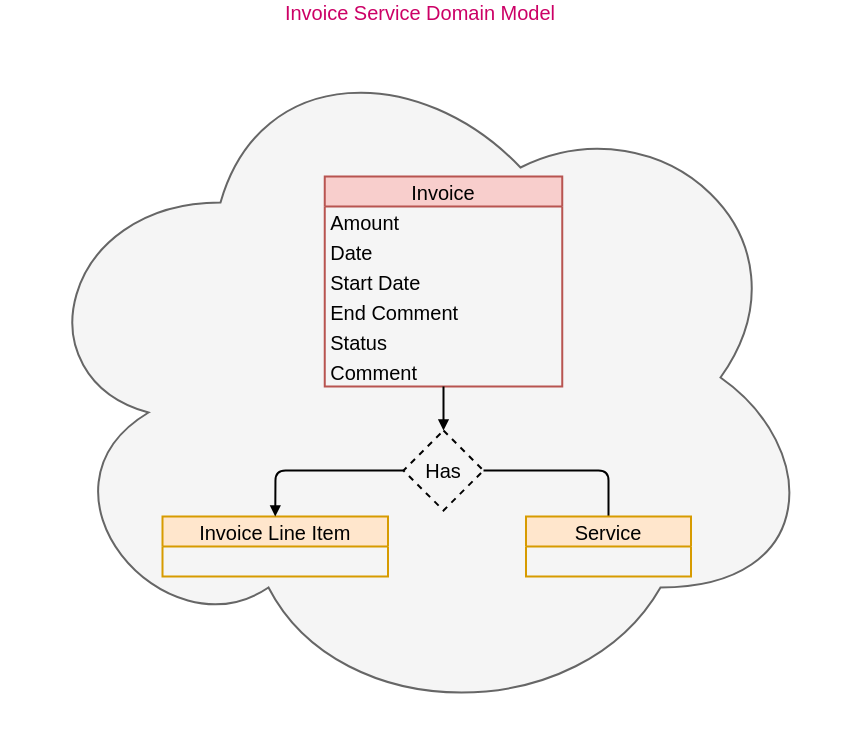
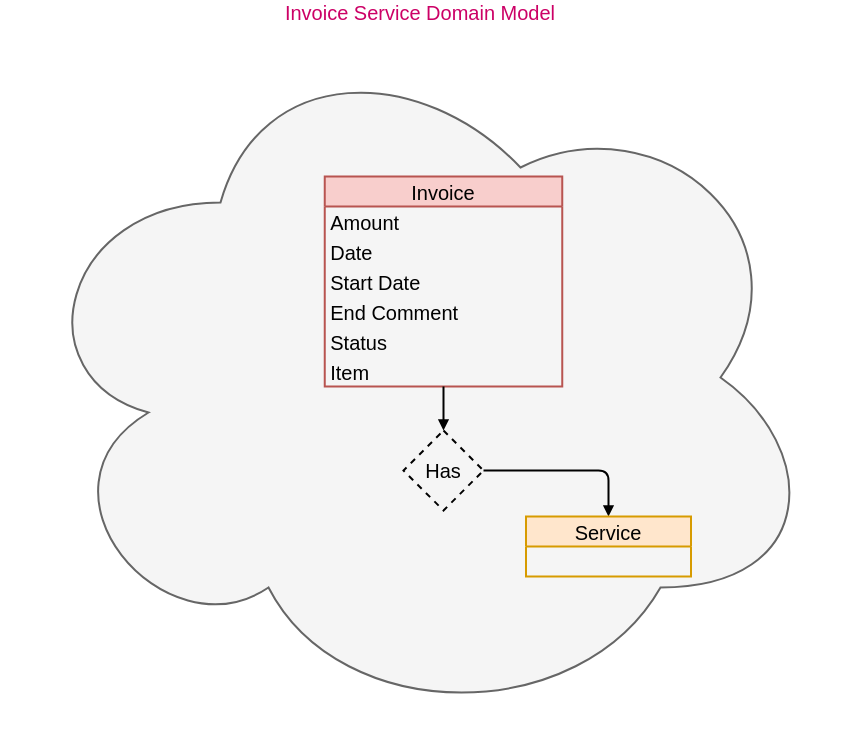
(369, 373) -> (353, 373)
(327, 471) -> none
(609, 509) -> (609, 504)
(275, 547) -> none
